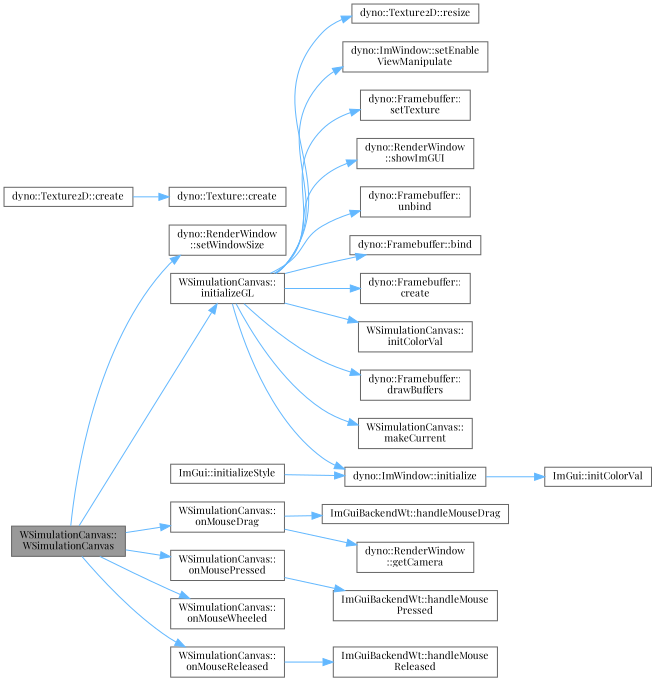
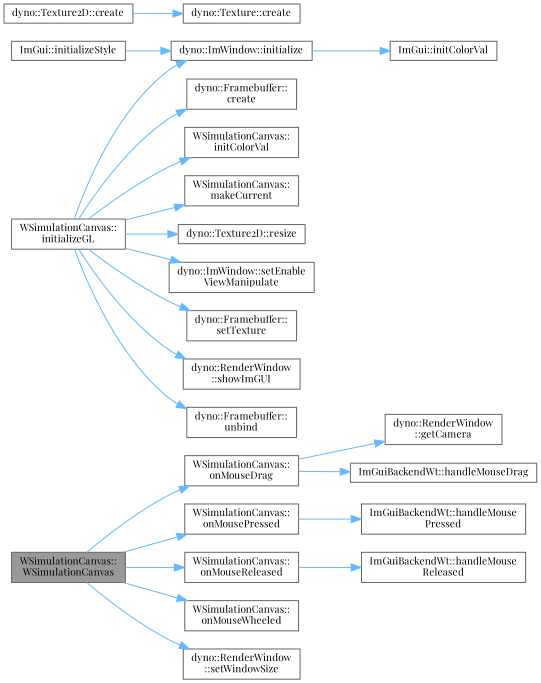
(415, 245) -> none
(415, 385) -> none
(145, 419) -> none
